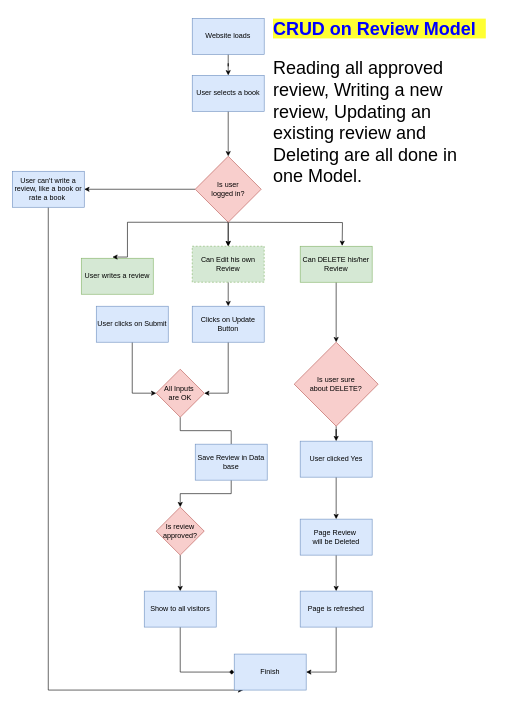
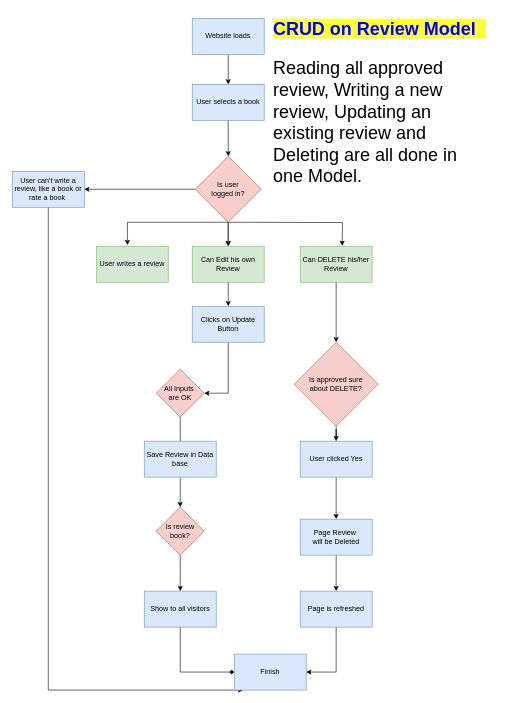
(228, 93) -> (228, 102)
(228, 264) -> (228, 264)
(117, 276) -> (132, 264)
(132, 324) -> none
(336, 384) -> (336, 384)
(132, 392) -> none
(231, 462) -> (180, 459)
(180, 531) -> (180, 531)
